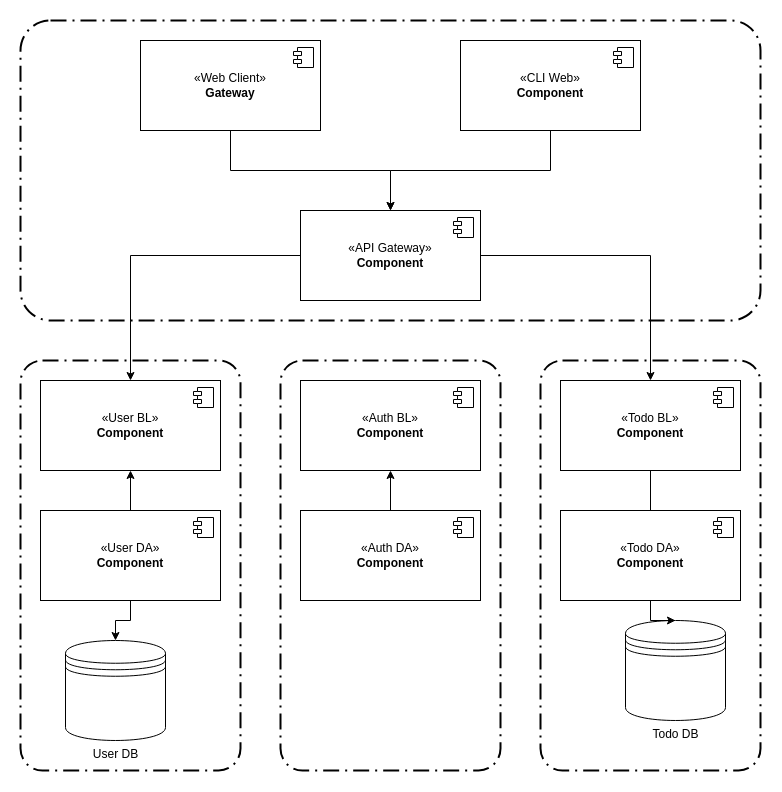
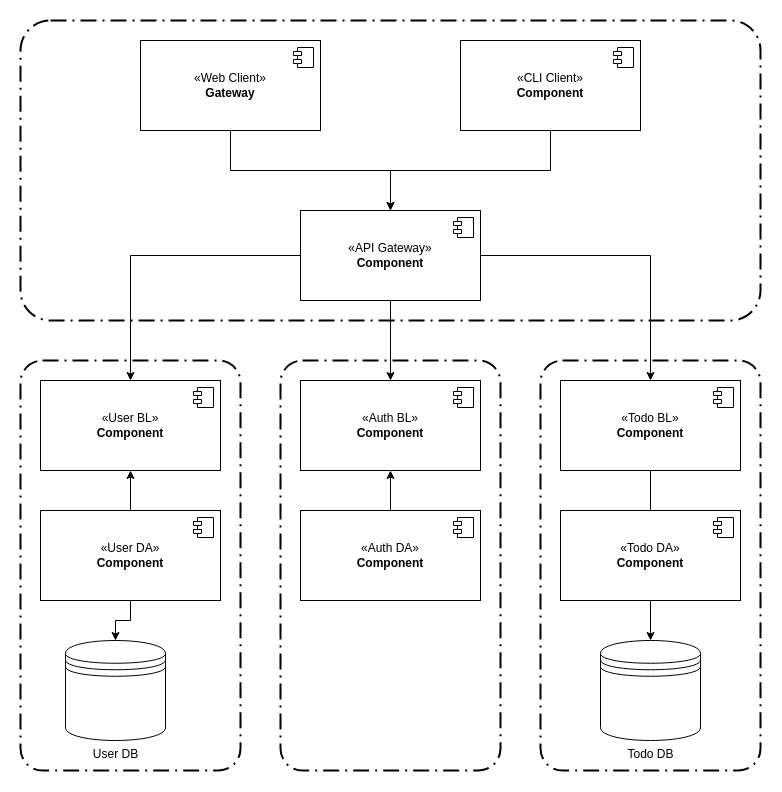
(551, 86) -> (551, 86)
none -> (391, 337)
(676, 671) -> (651, 691)
